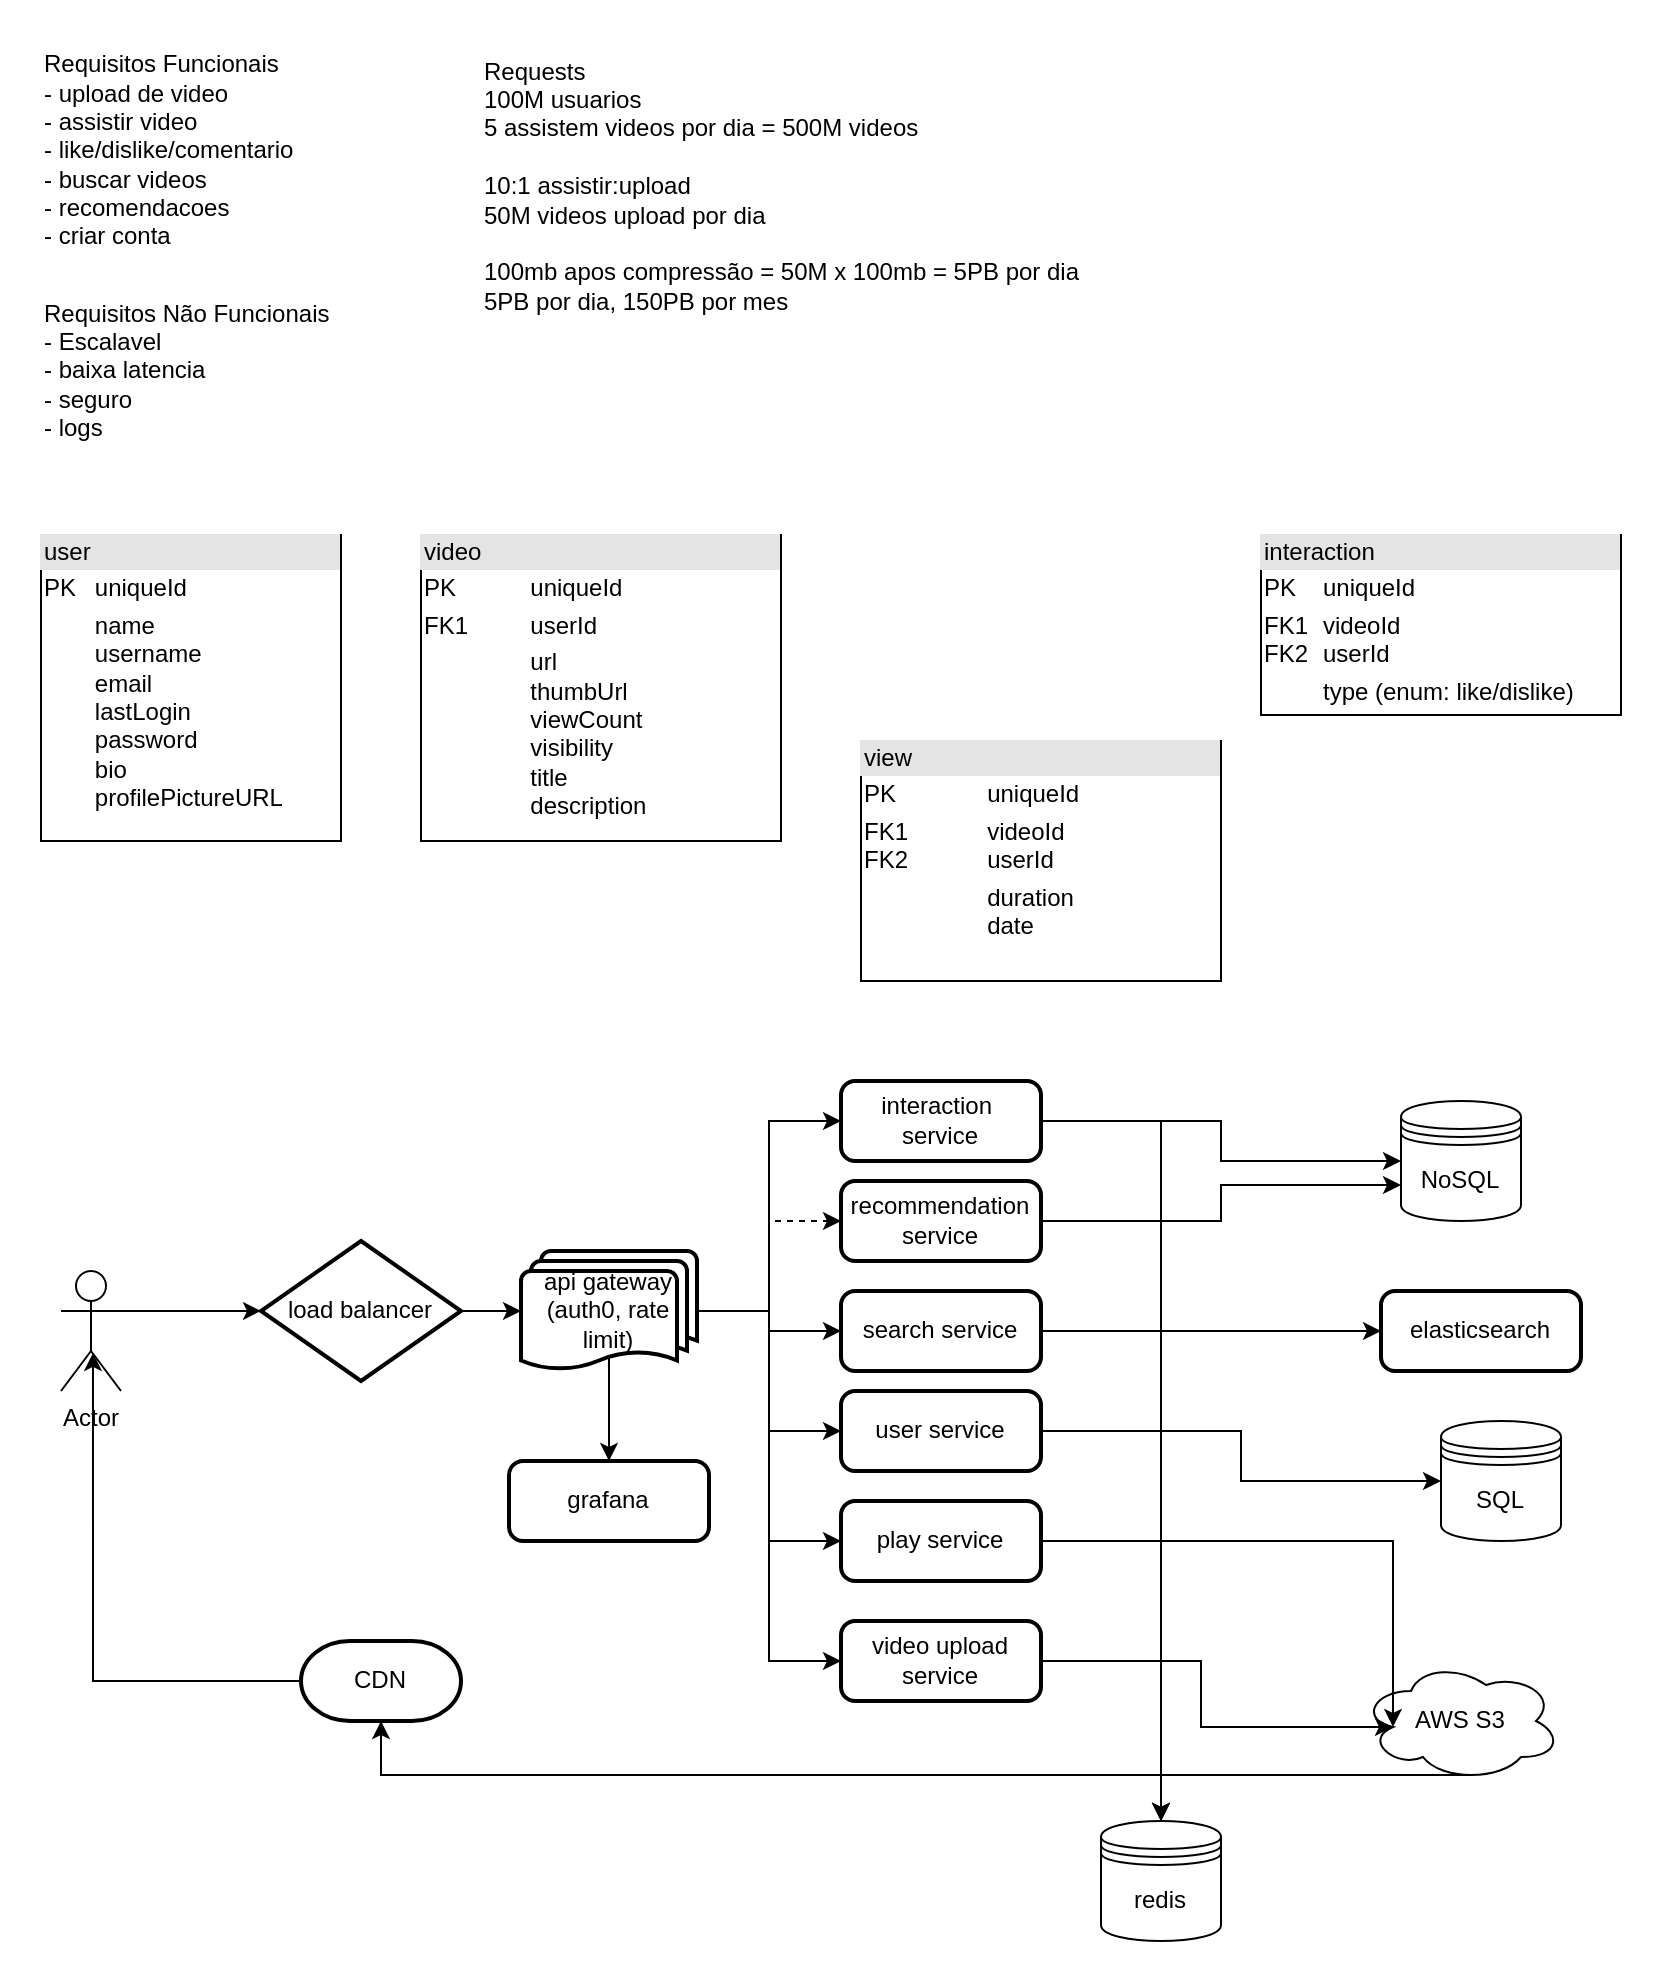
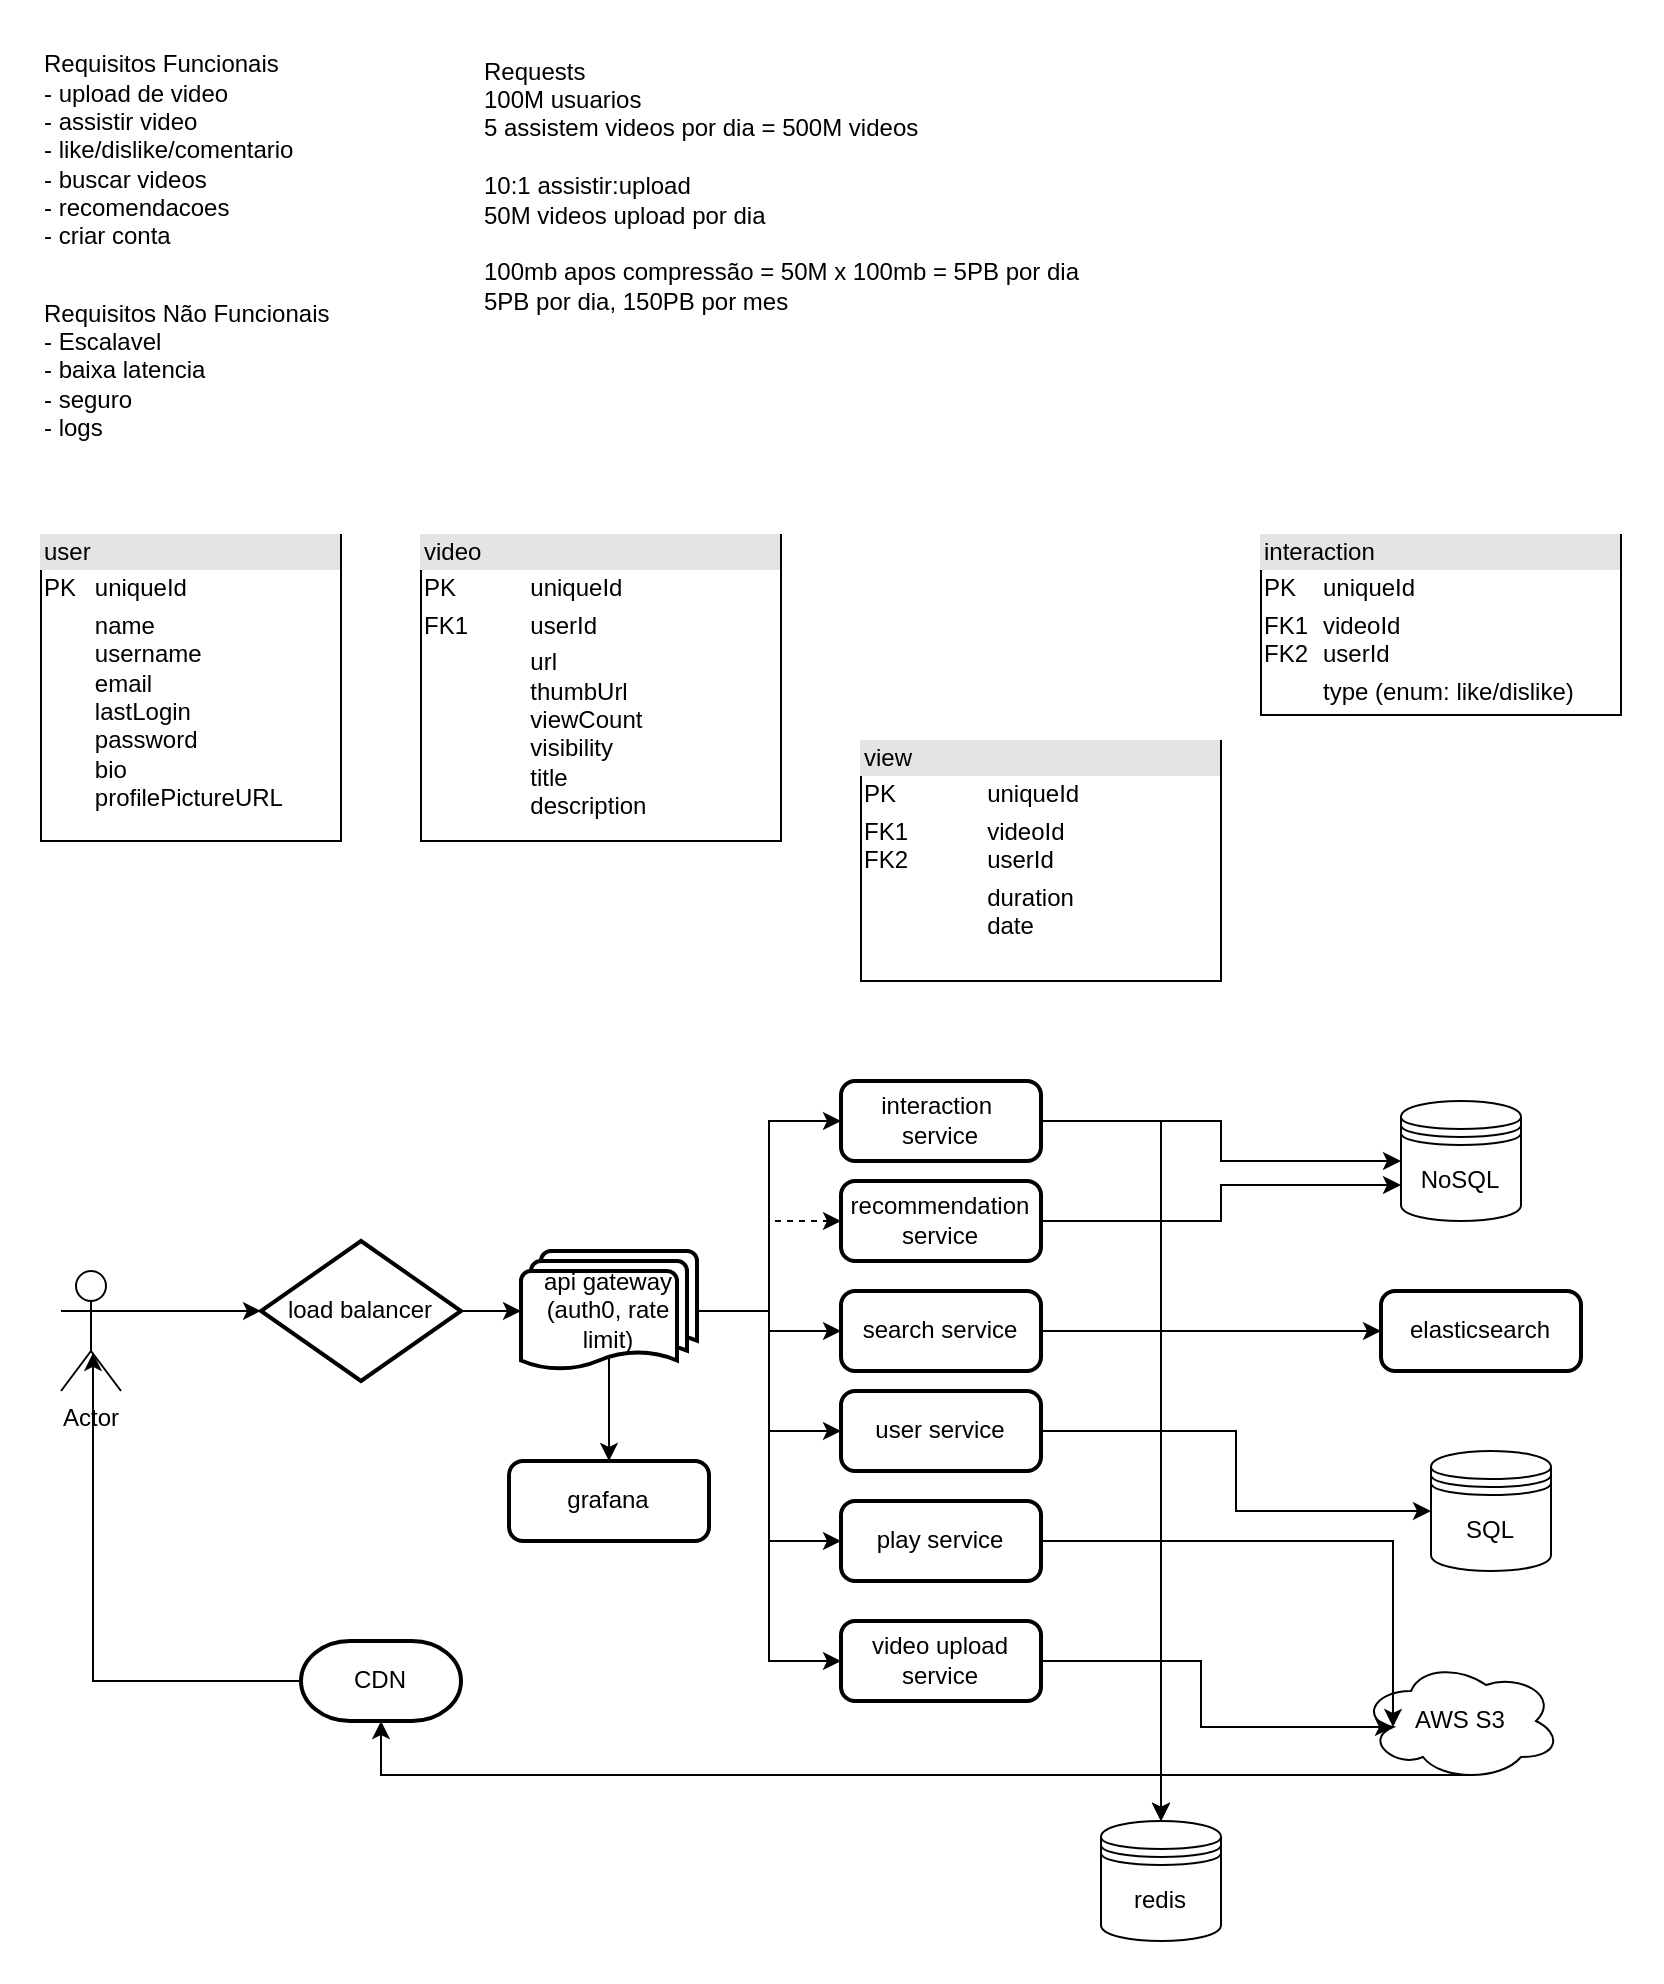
(1501, 1481) -> (1491, 1511)
